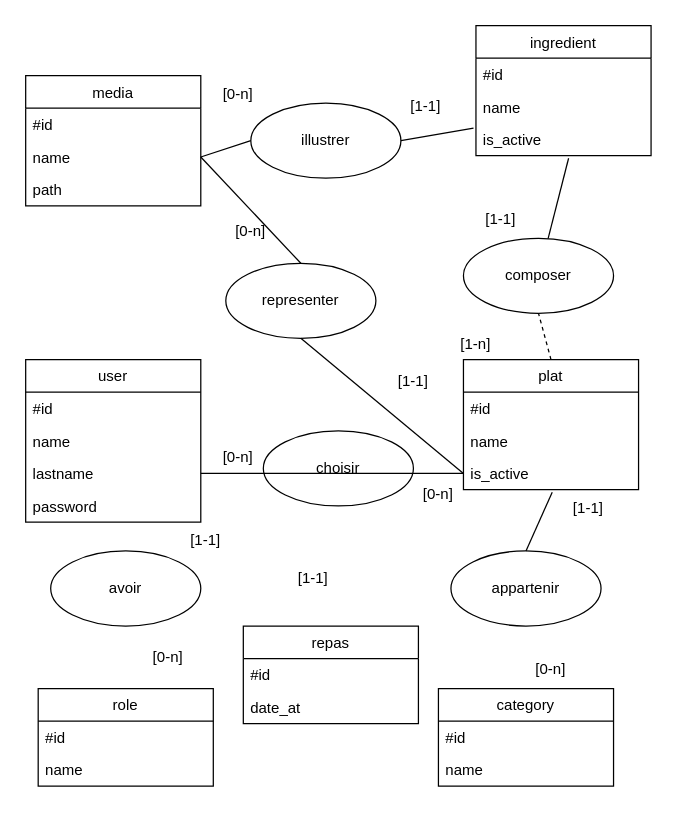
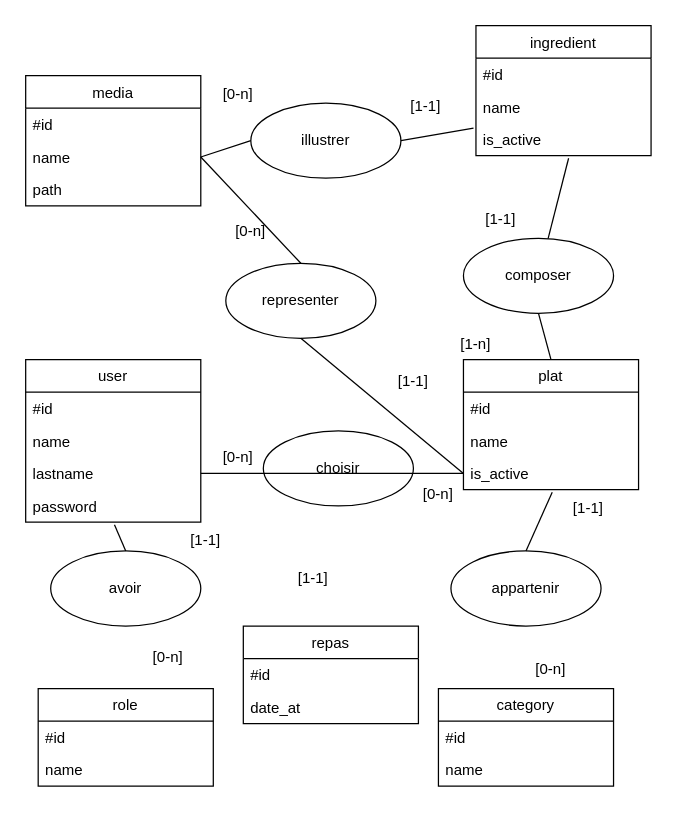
(544, 336) -> (544, 336)
none -> (120, 538)
